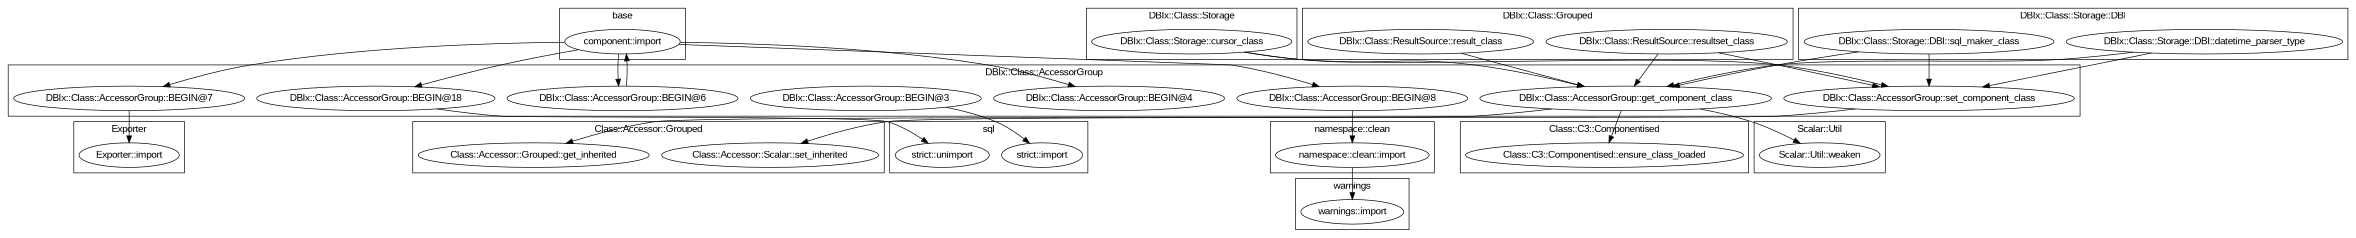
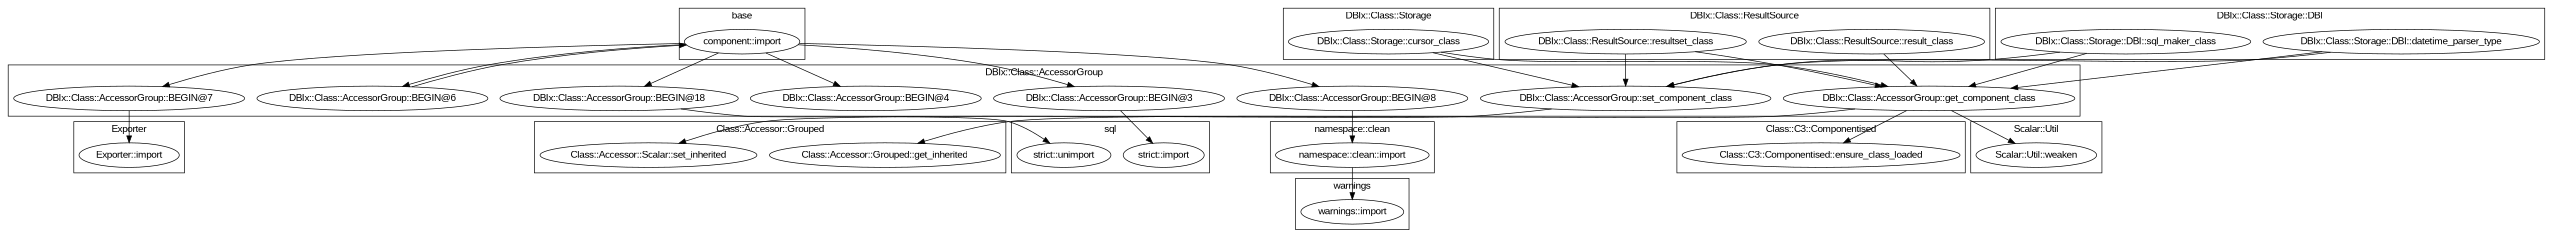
(1548, 16) -> (1745, 16)
none -> (934, 57)
